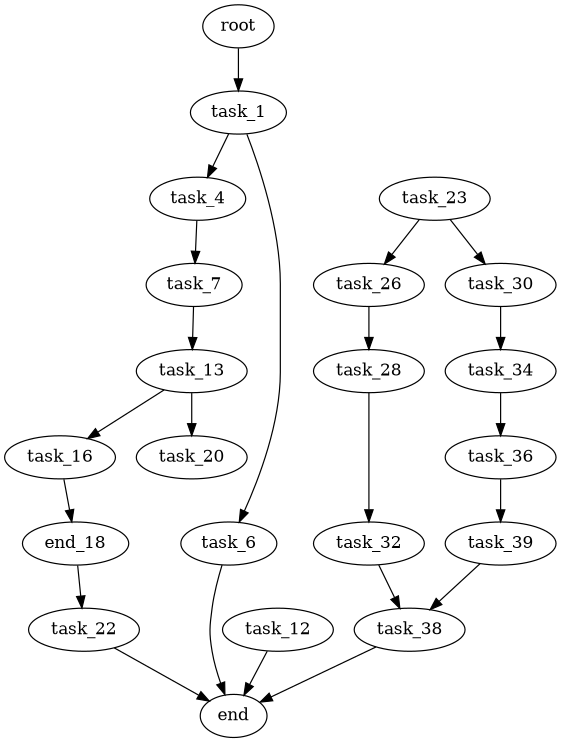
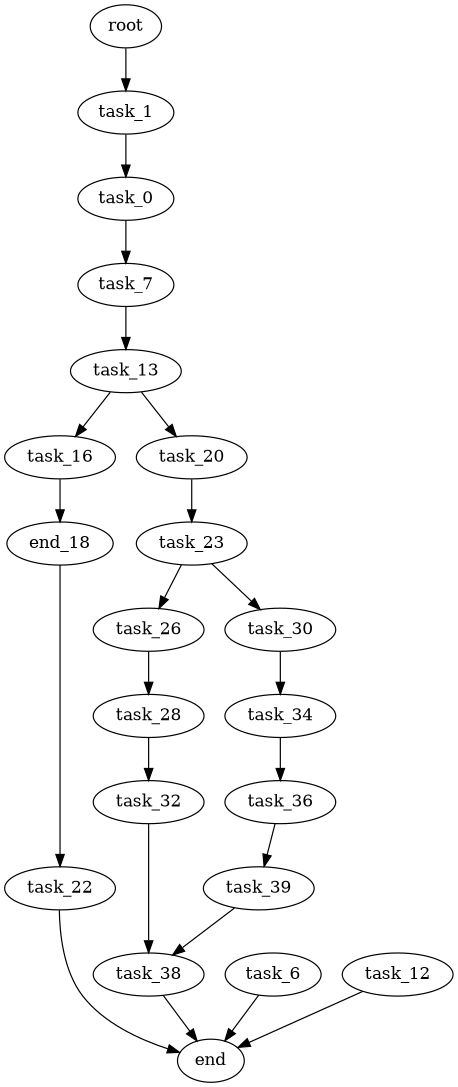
(198, 199) -> (126, 199)
(280, 323) -> none
none -> (192, 495)
